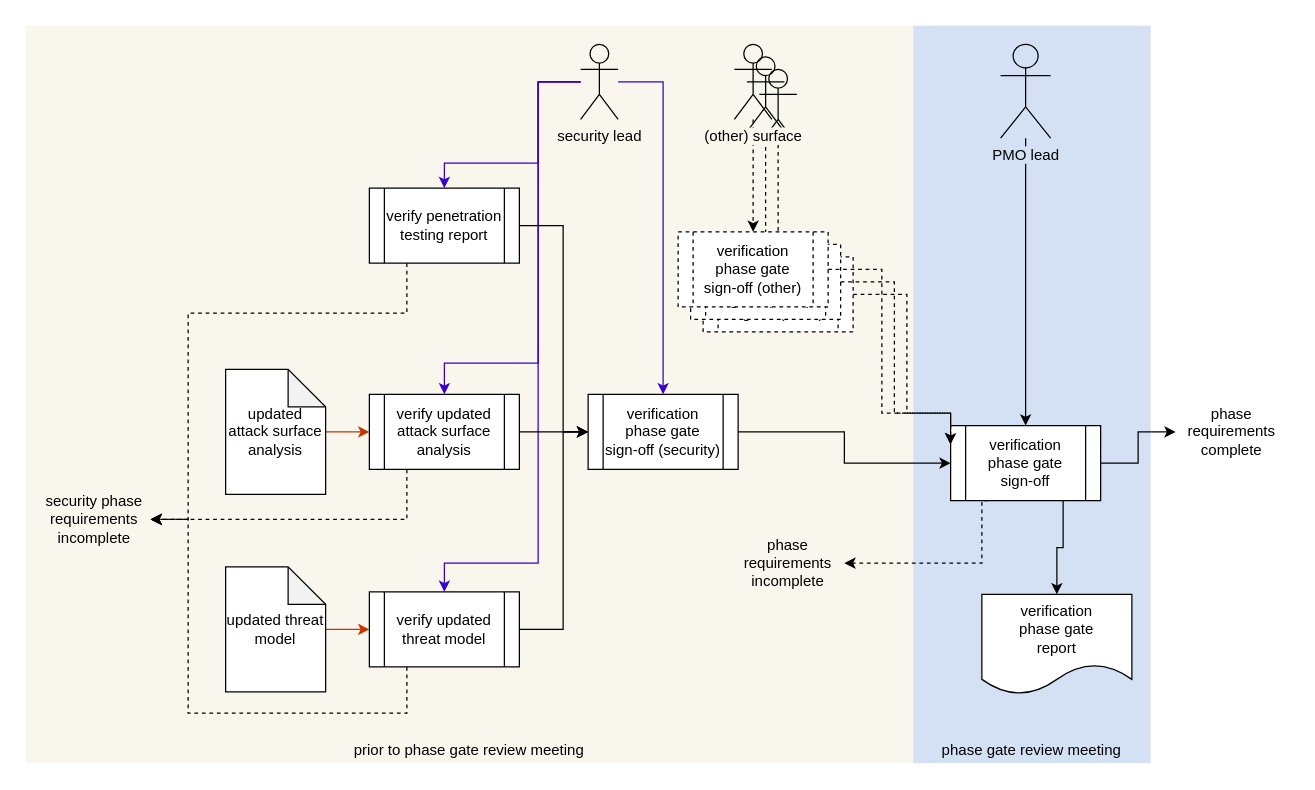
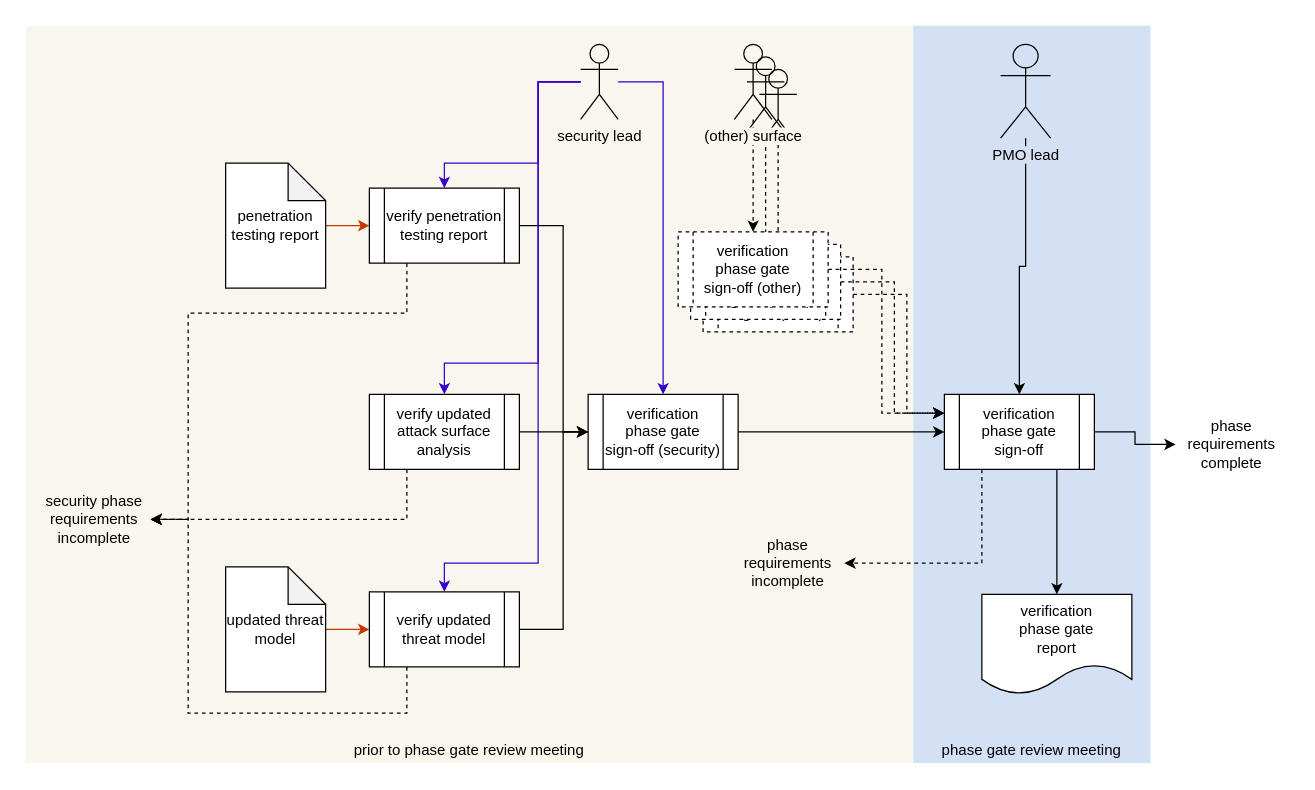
none -> (276, 226)
none -> (350, 226)
(276, 432) -> none
(350, 432) -> none
(1232, 432) -> (1232, 444)
(1026, 463) -> (1019, 432)
